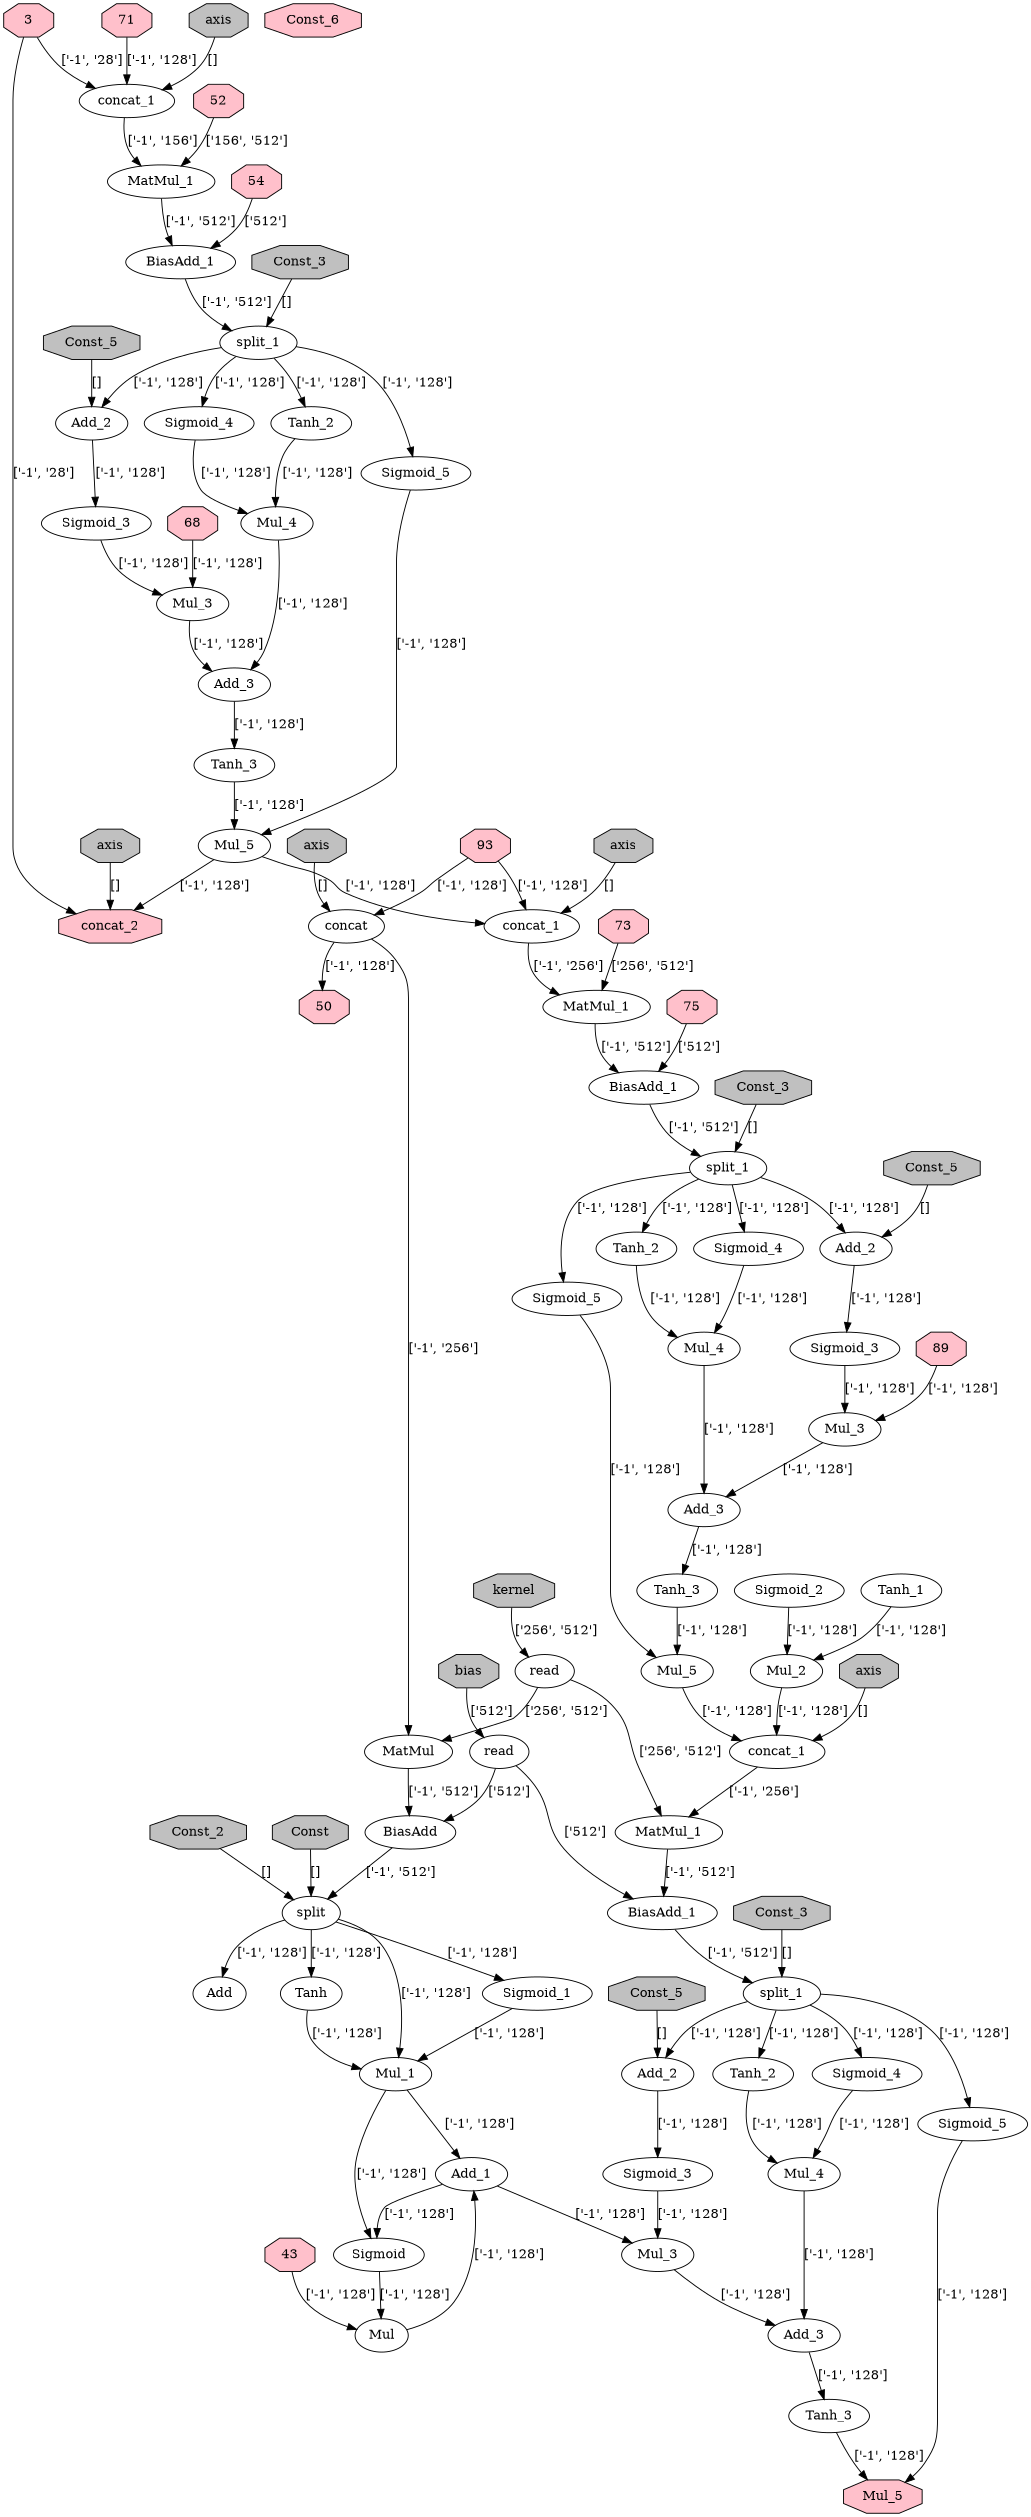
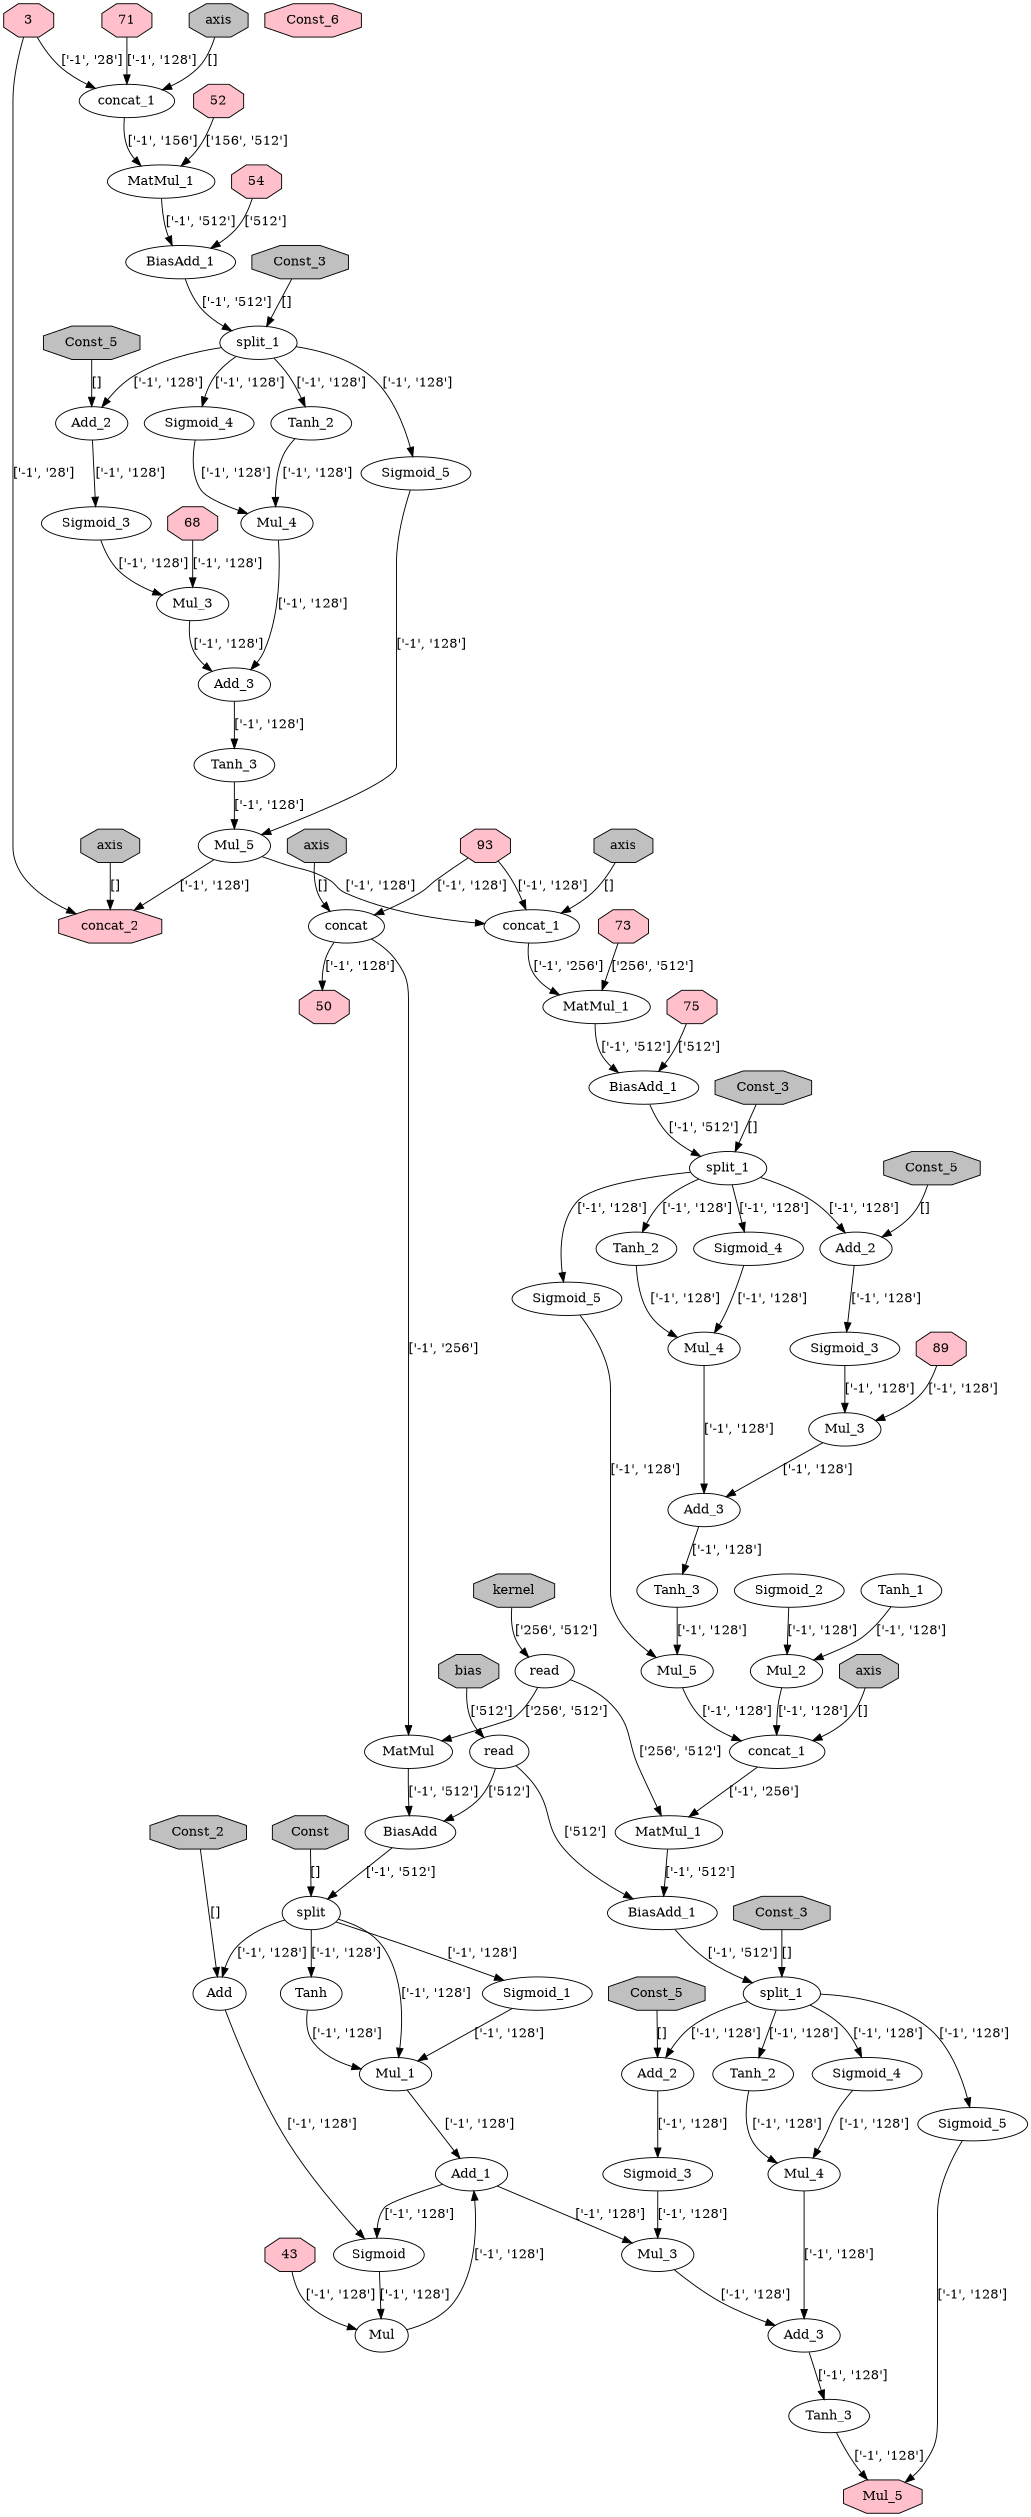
(253, 1871) -> (208, 1908)
(357, 2158) -> (280, 2128)
